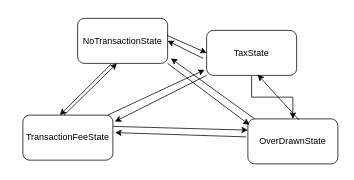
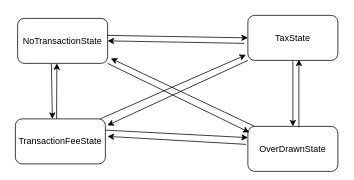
(123, 41) -> (63, 41)
(252, 53) -> (293, 38)
(68, 138) -> (60, 141)
(293, 141) -> (293, 149)
